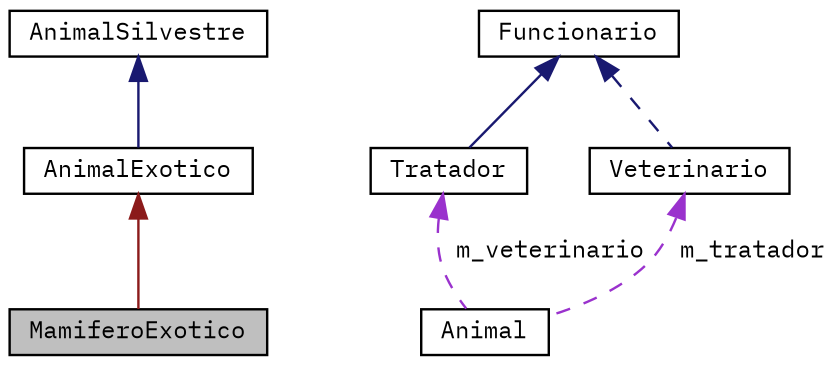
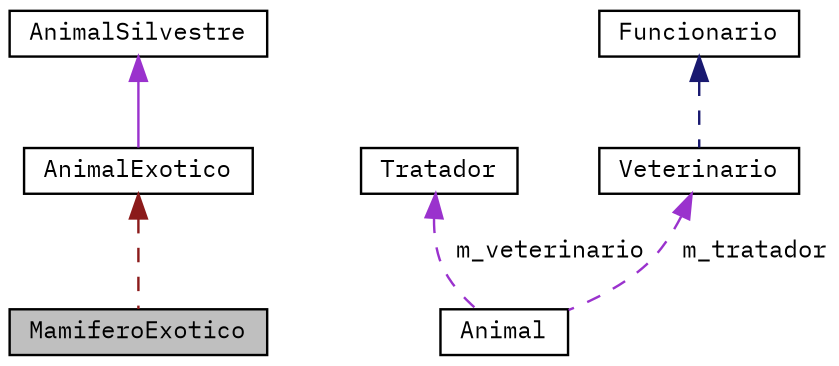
(505, 111) -> none
(138, 115) -> (138, 115)
(138, 264) -> (138, 264)
